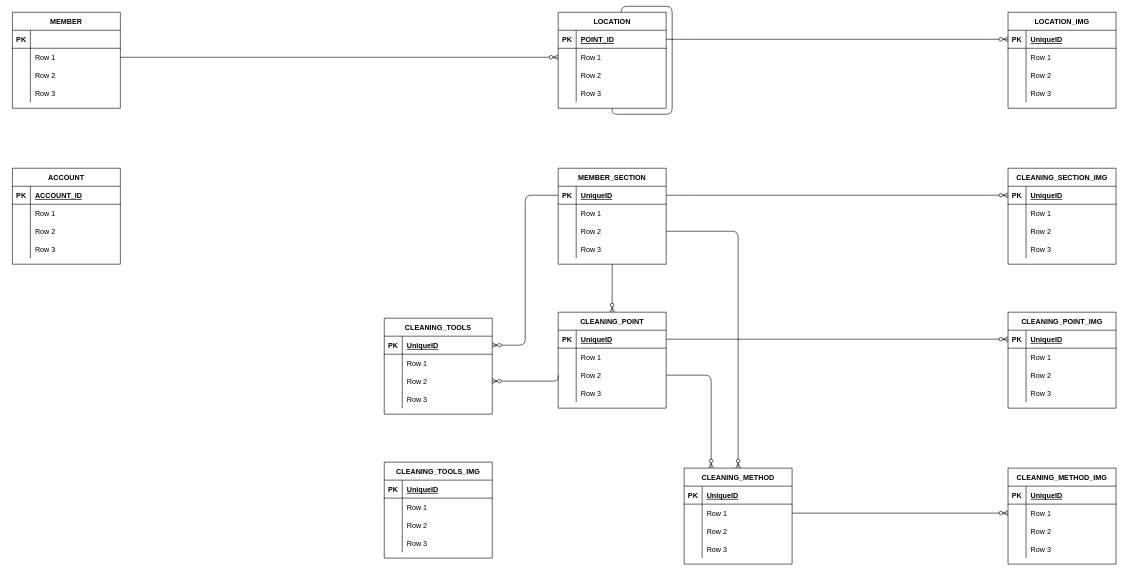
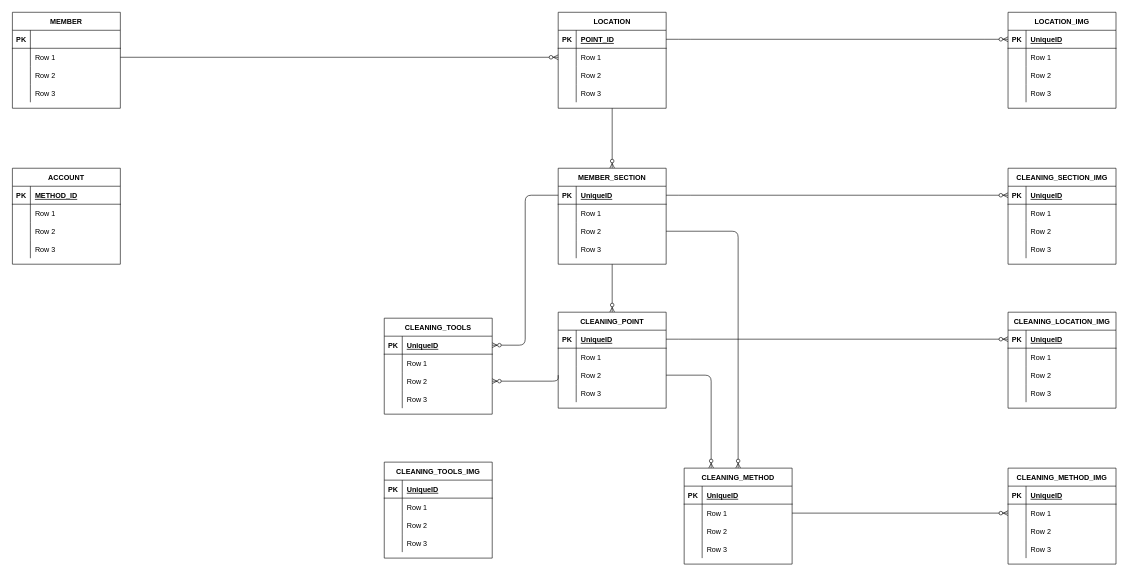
(672, 64) -> (612, 139)
(55, 196) -> (53, 196)
(1062, 322) -> (1062, 322)
